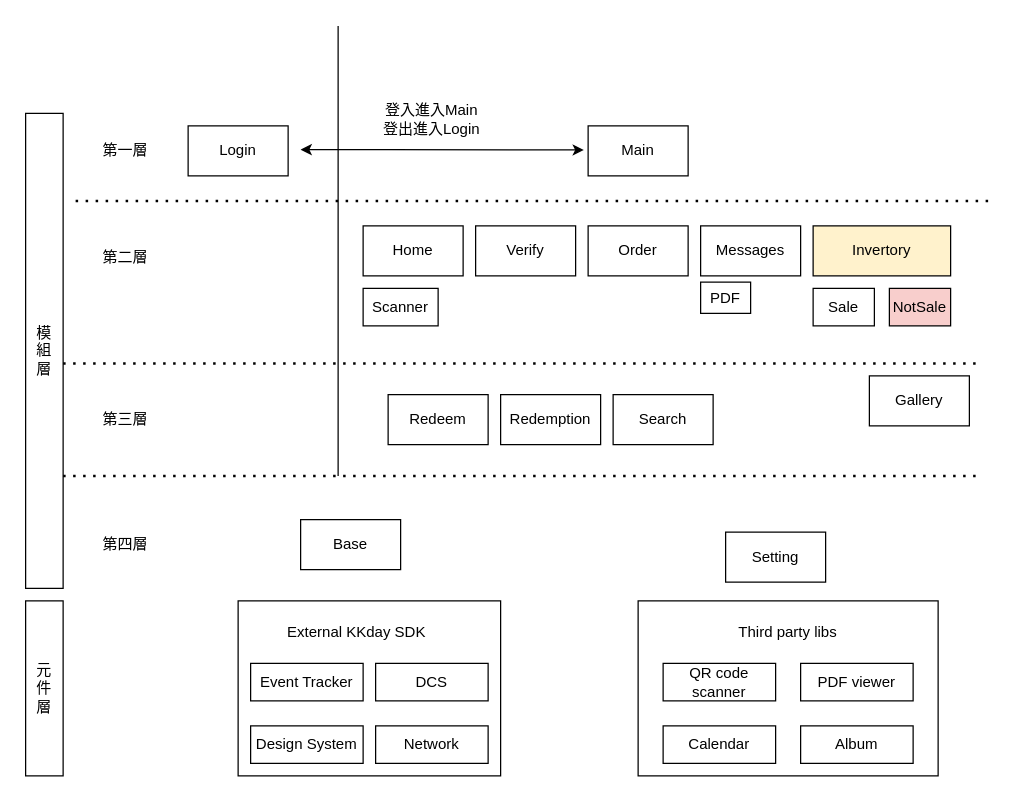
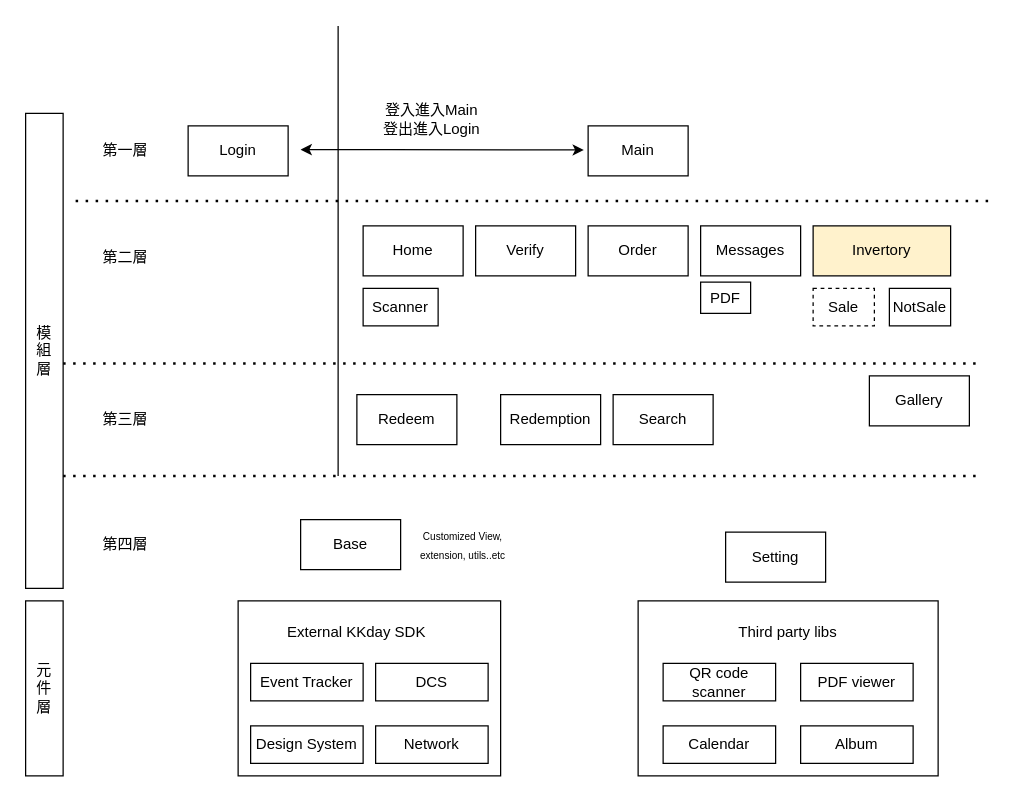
(844, 307) -> (844, 307)
(920, 307) -> (920, 307)
(438, 419) -> (407, 419)
none -> (463, 544)
